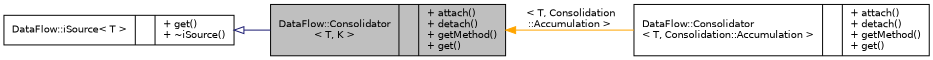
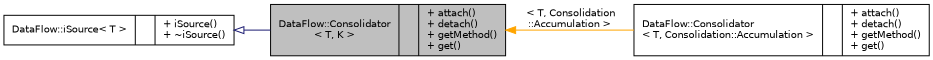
(180, 24) -> (190, 24)
